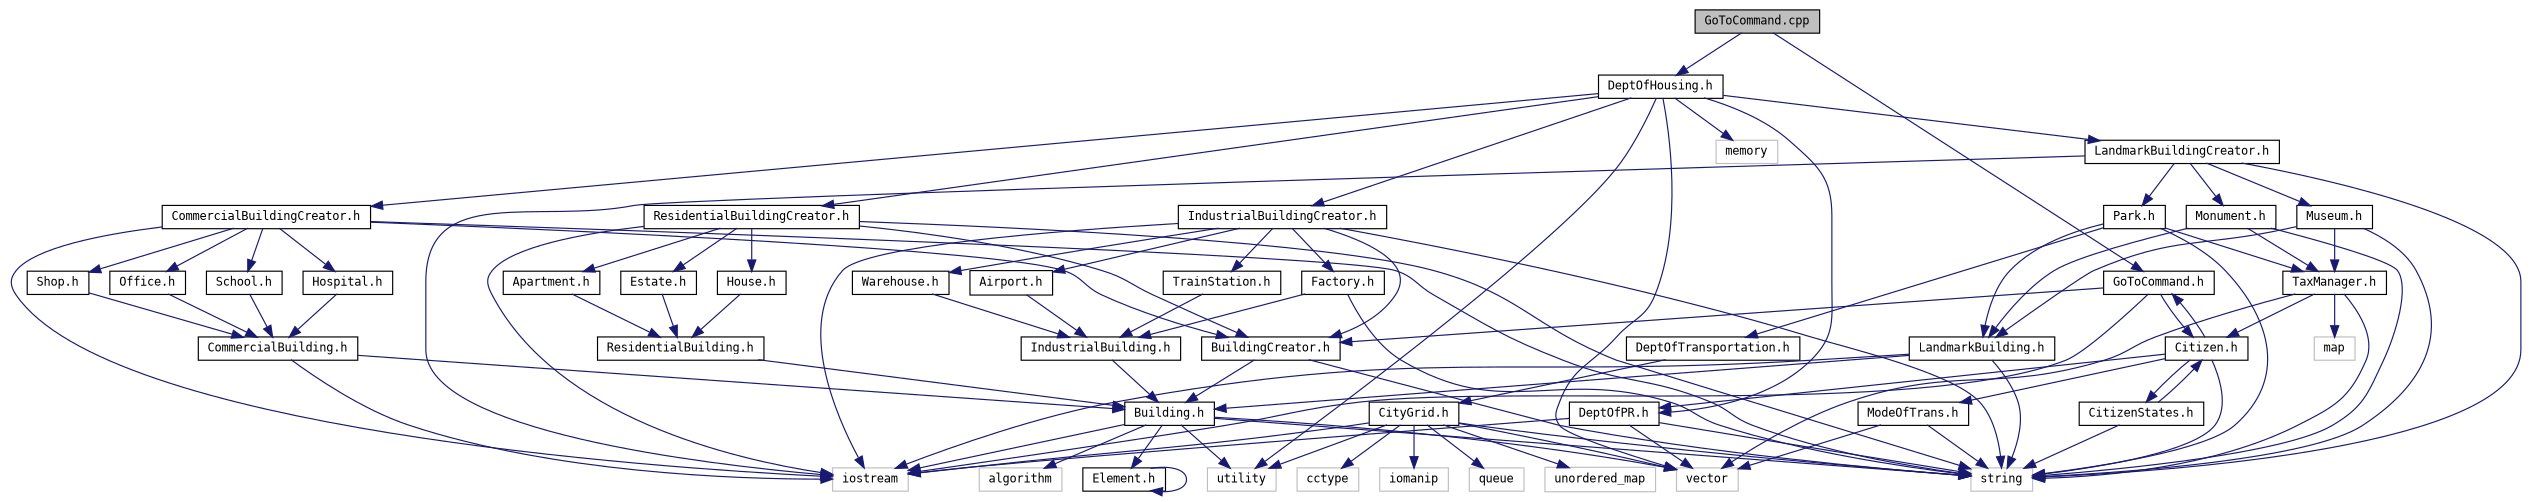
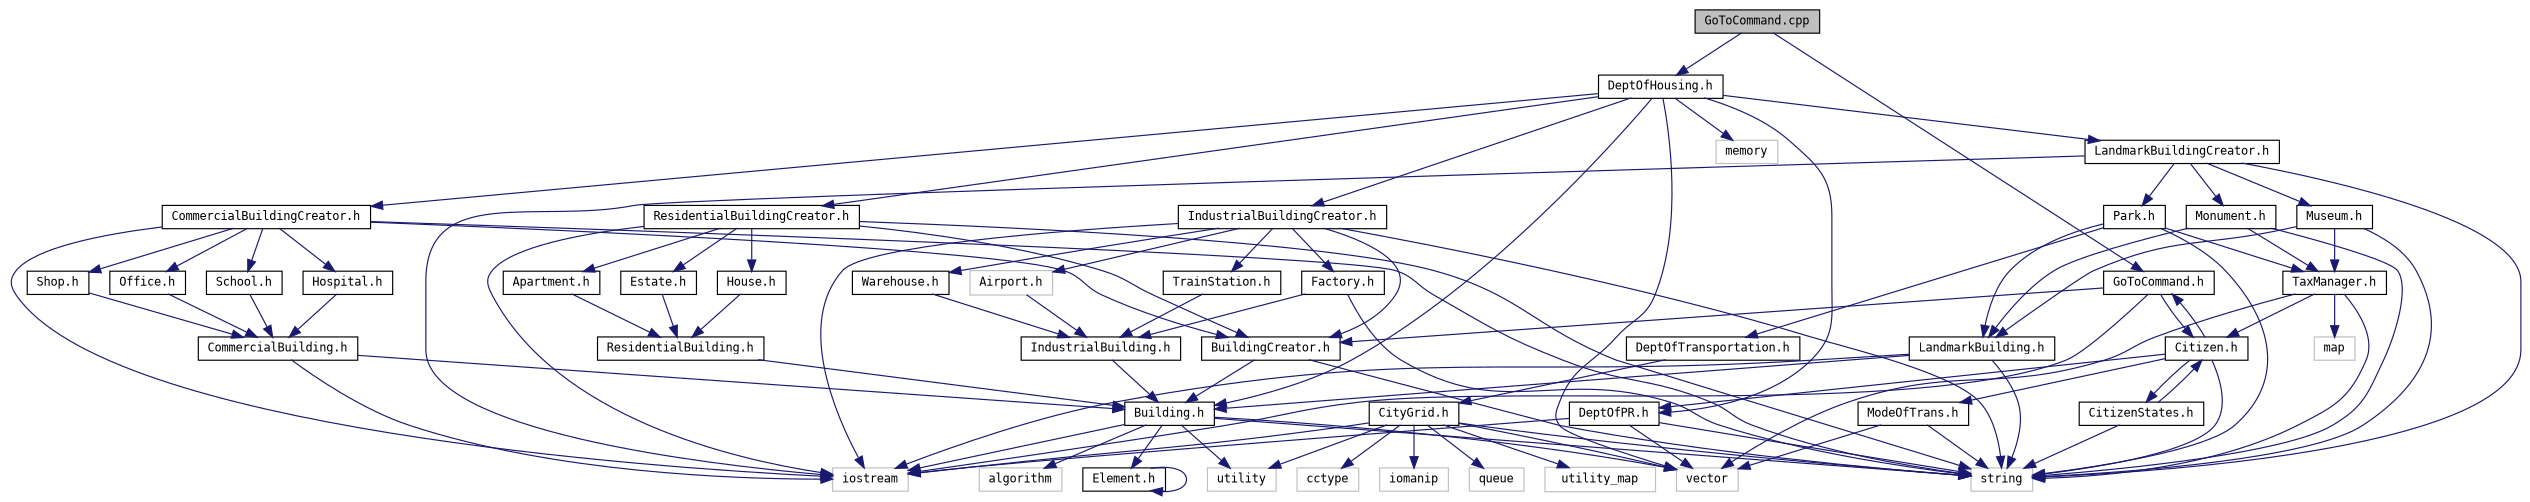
(1011, 283) -> (1011, 283)
(1478, 296) -> (1472, 276)
(1600, 480) -> (1600, 480)
